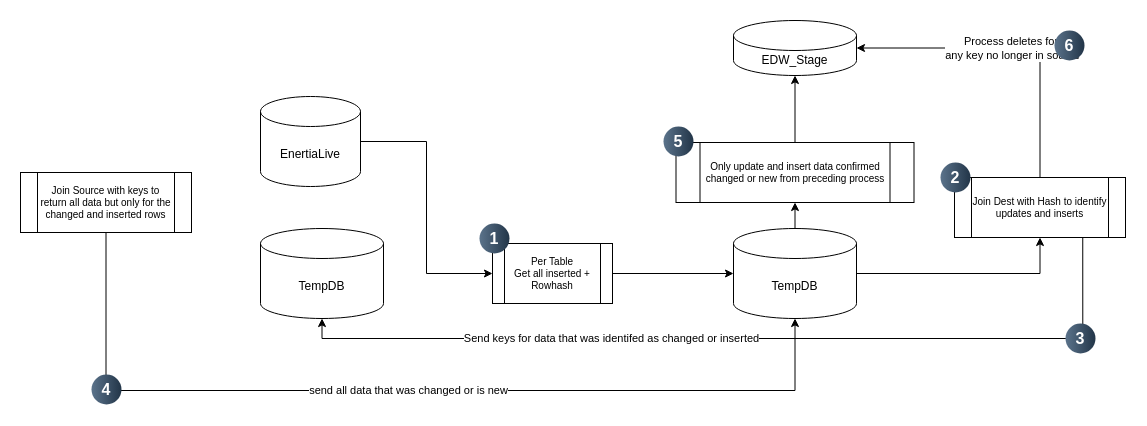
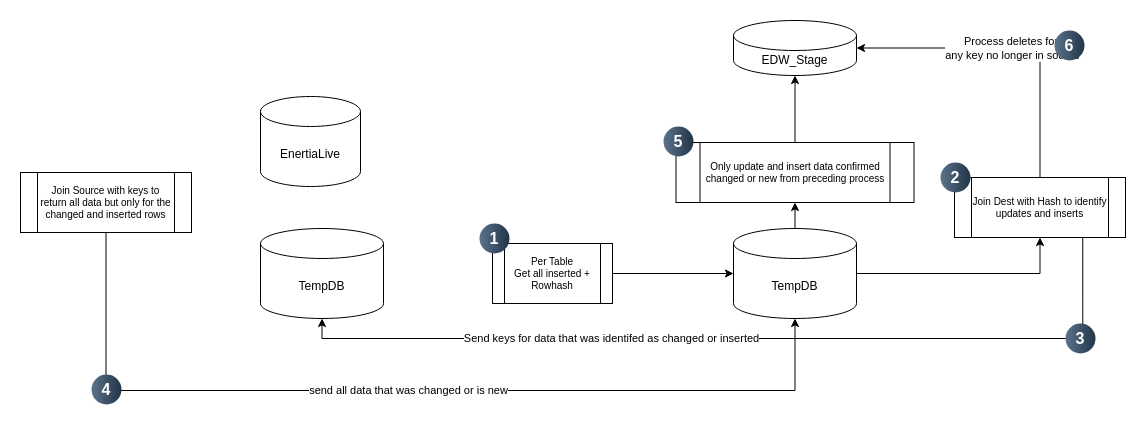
(427, 204) -> none
